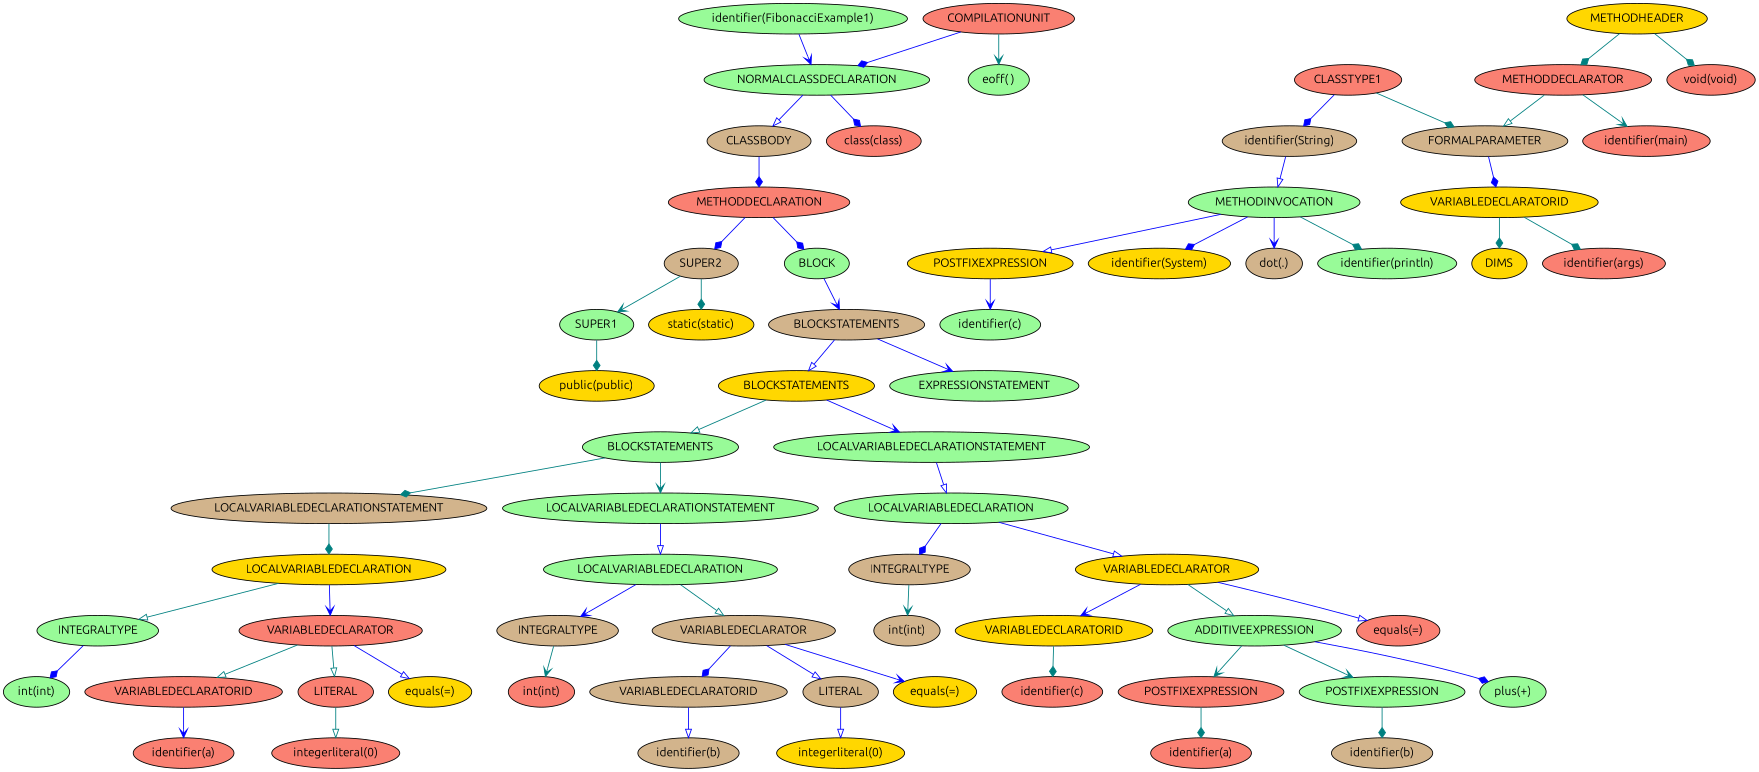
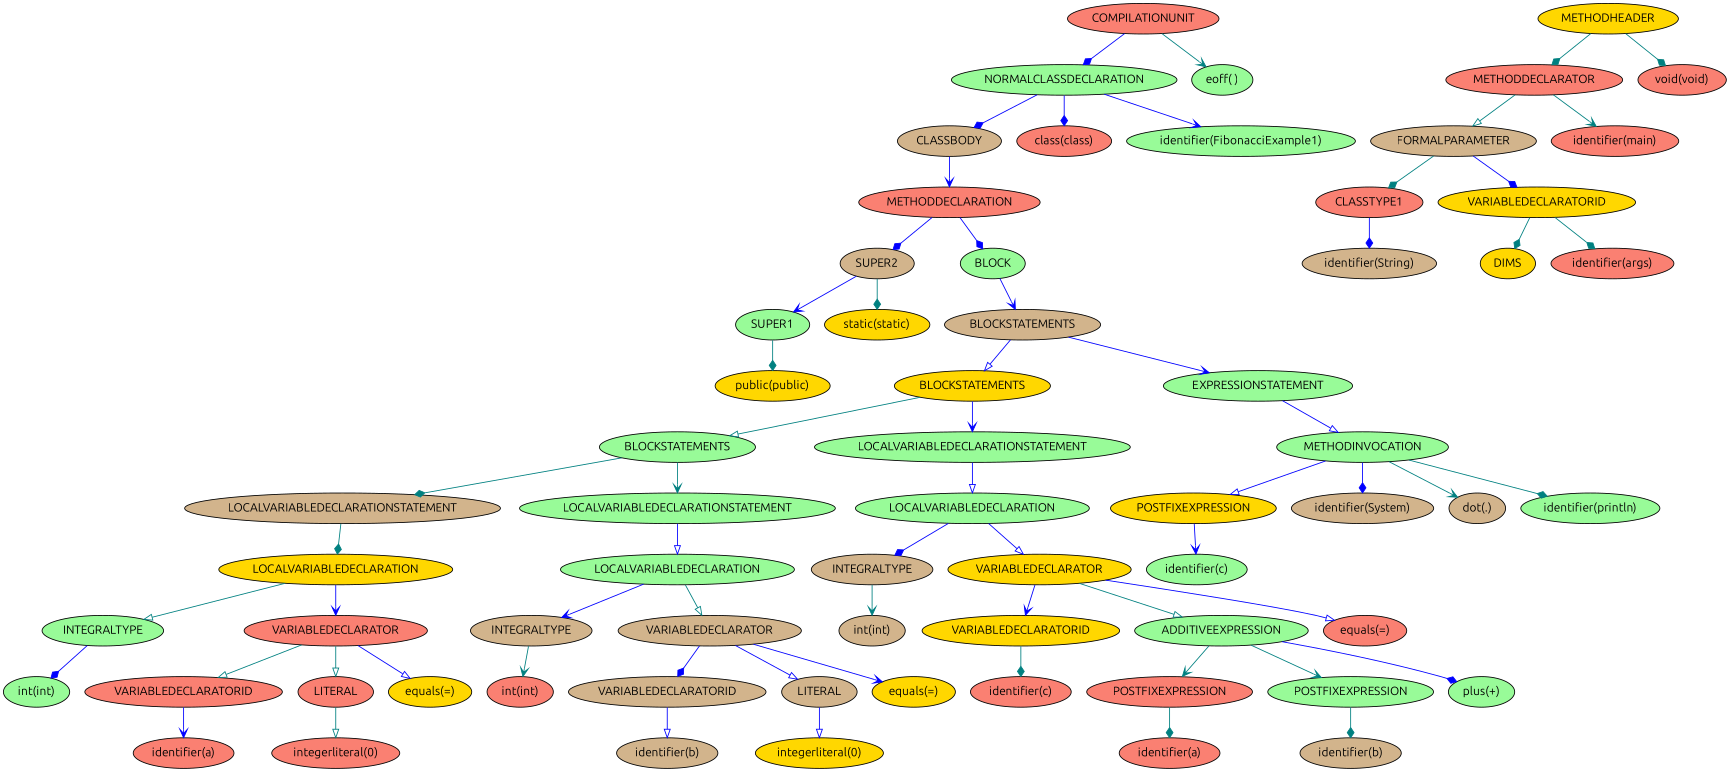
(803, 45) -> (1148, 109)
(791, 107) -> (1010, 109)
(1411, 108) -> (1415, 169)
(759, 167) -> (949, 168)
(1283, 168) -> (1306, 414)
(1274, 229) -> (1420, 477)
(1159, 264) -> (1363, 508)
(653, 292) -> (829, 292)
